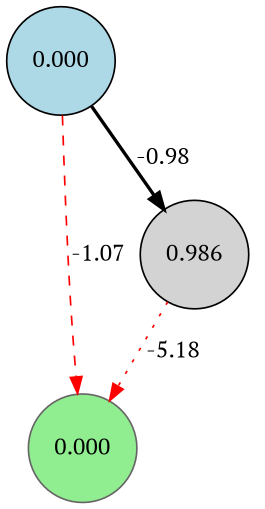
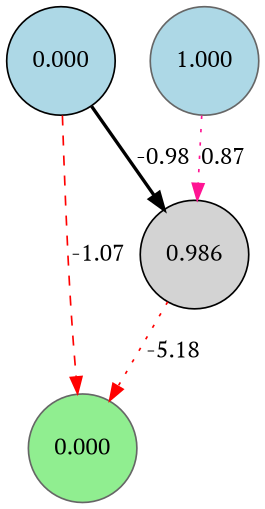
none -> (205, 61)
